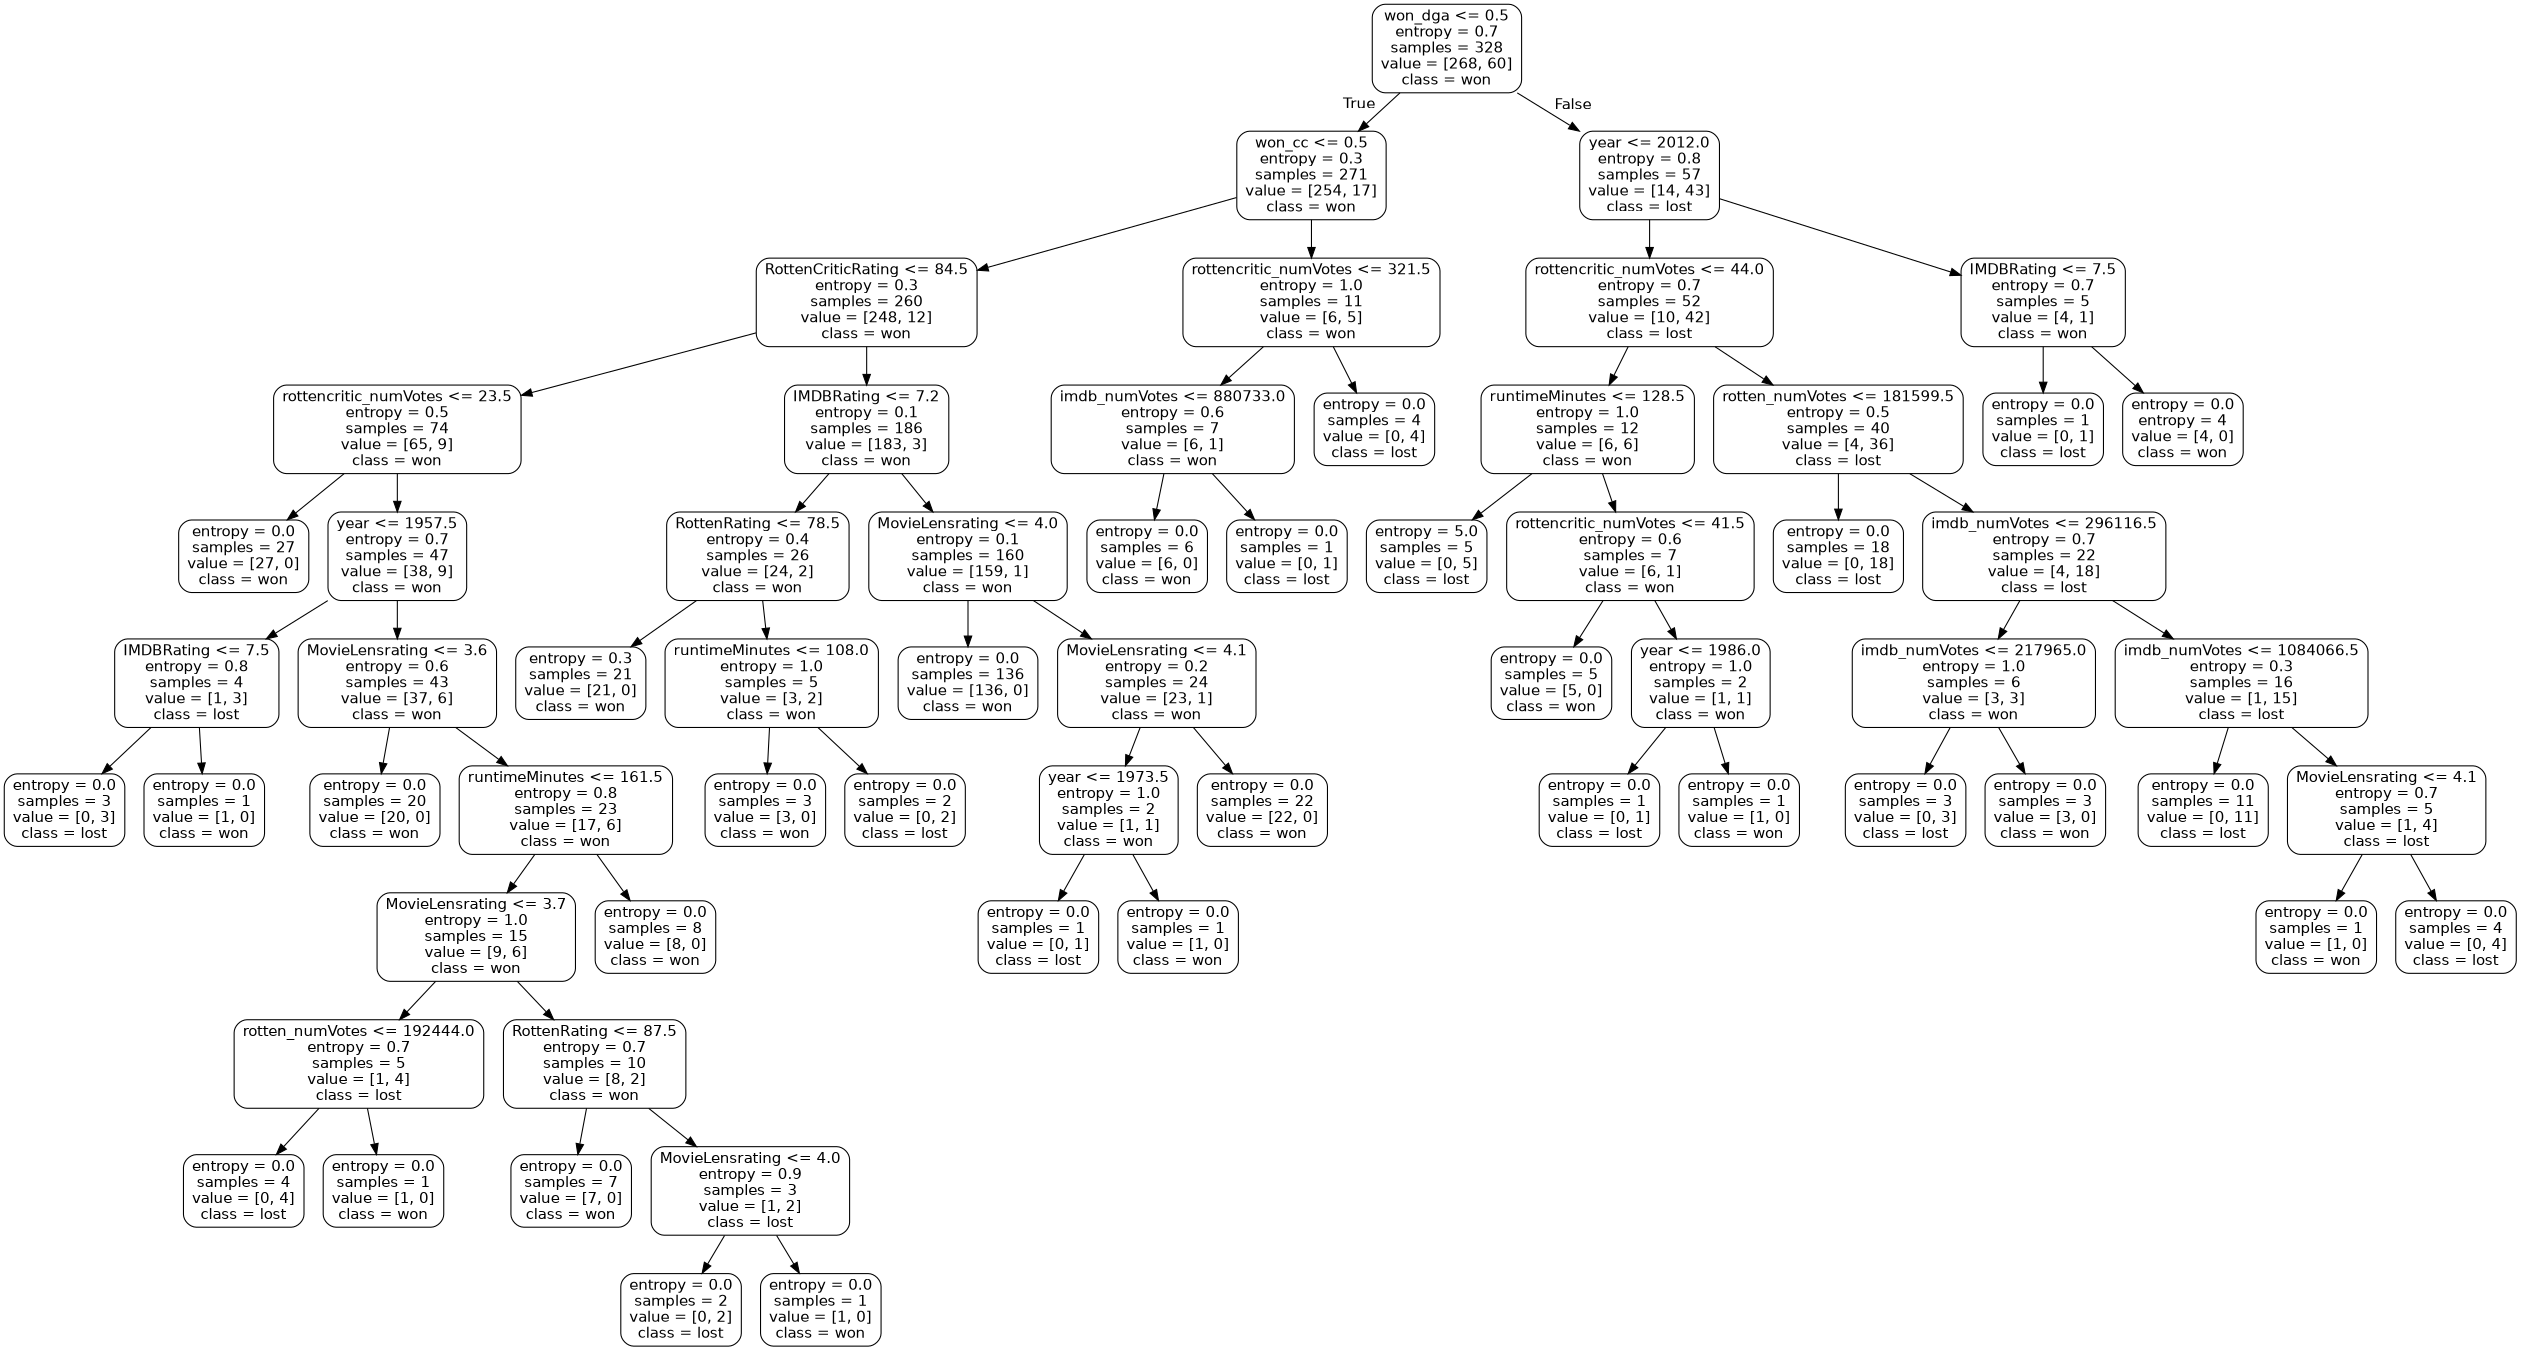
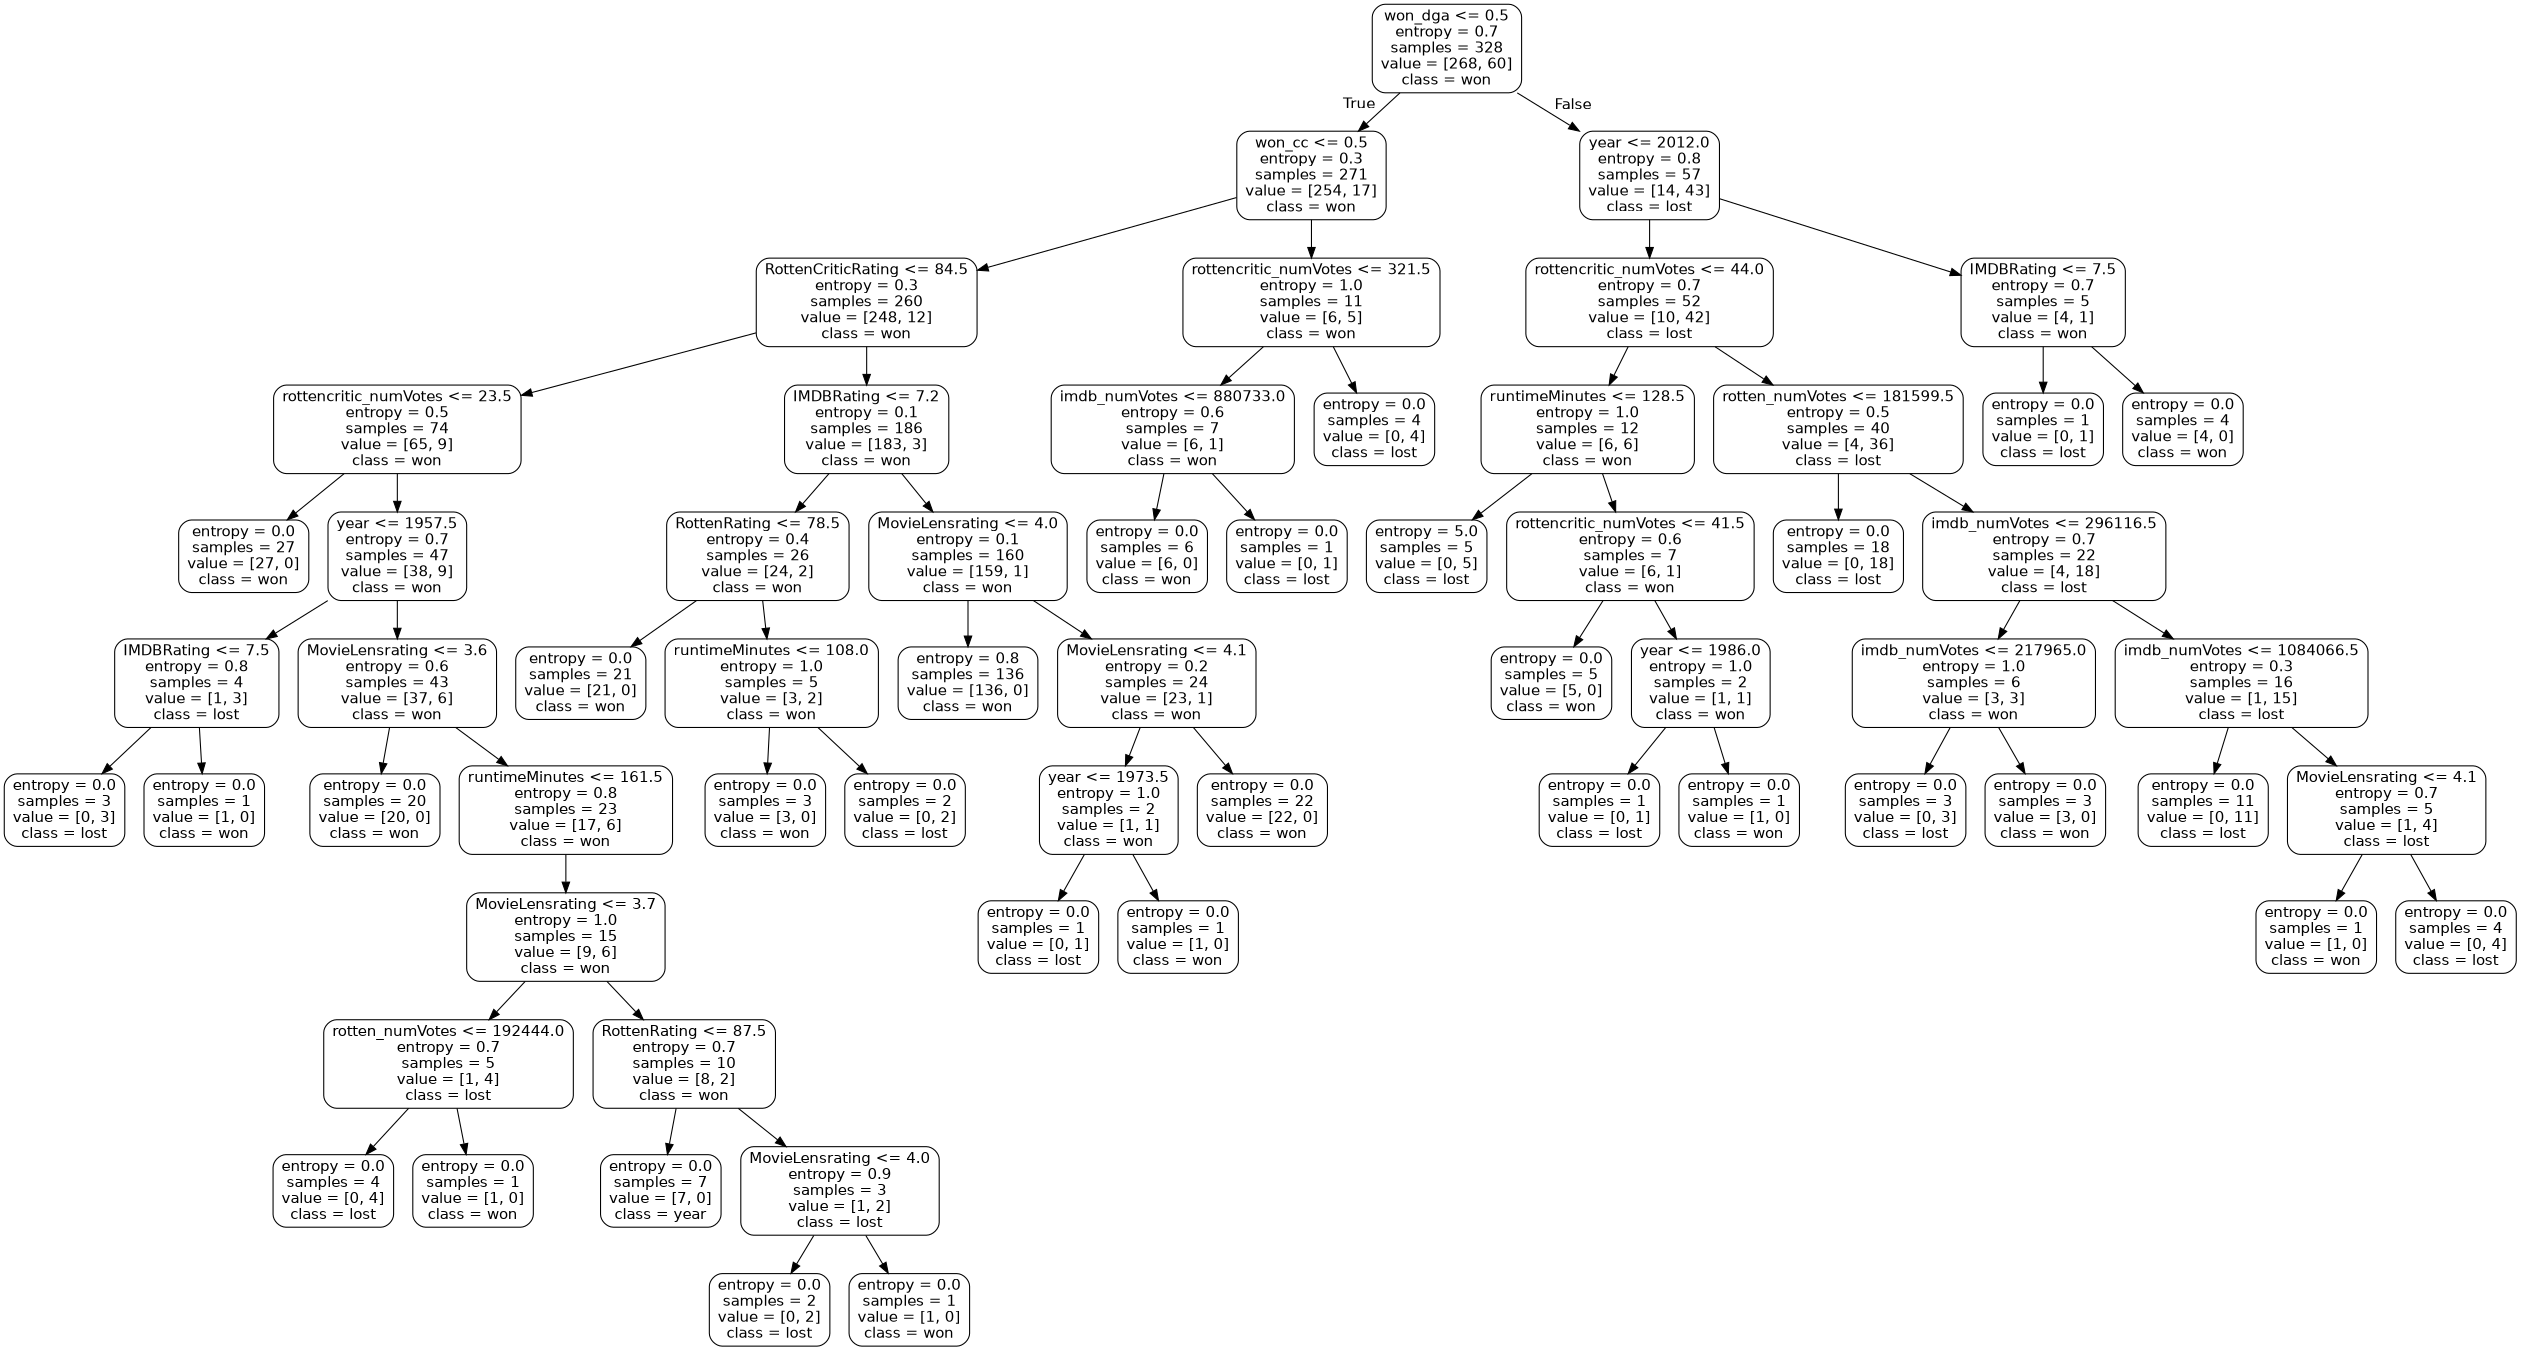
(2183, 429) -> (2183, 429)
(581, 683) -> (581, 683)
(968, 683) -> (968, 683)
(655, 937) -> none
(571, 1191) -> (661, 1191)
